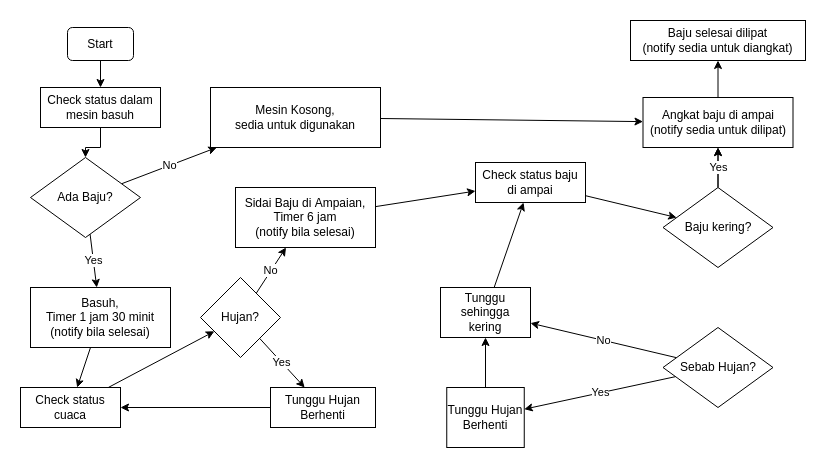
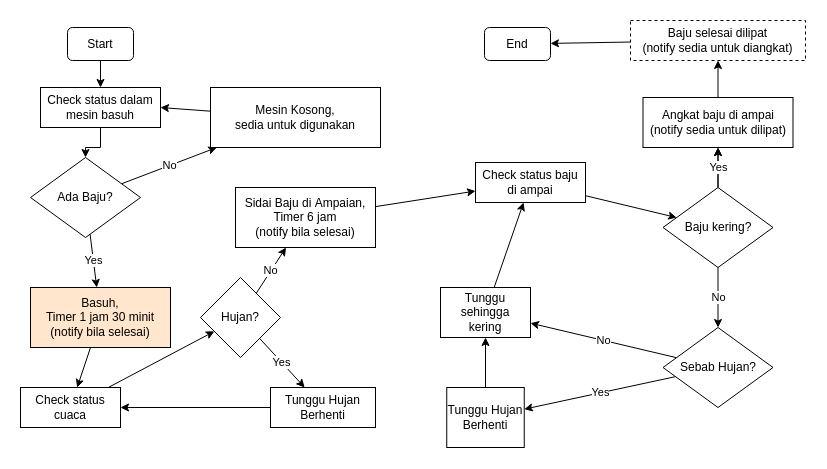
(718, 41) -> (718, 41)
none -> (594, 43)
none -> (518, 44)
(509, 120) -> (189, 110)
none -> (718, 294)
(101, 318) -> (101, 318)
